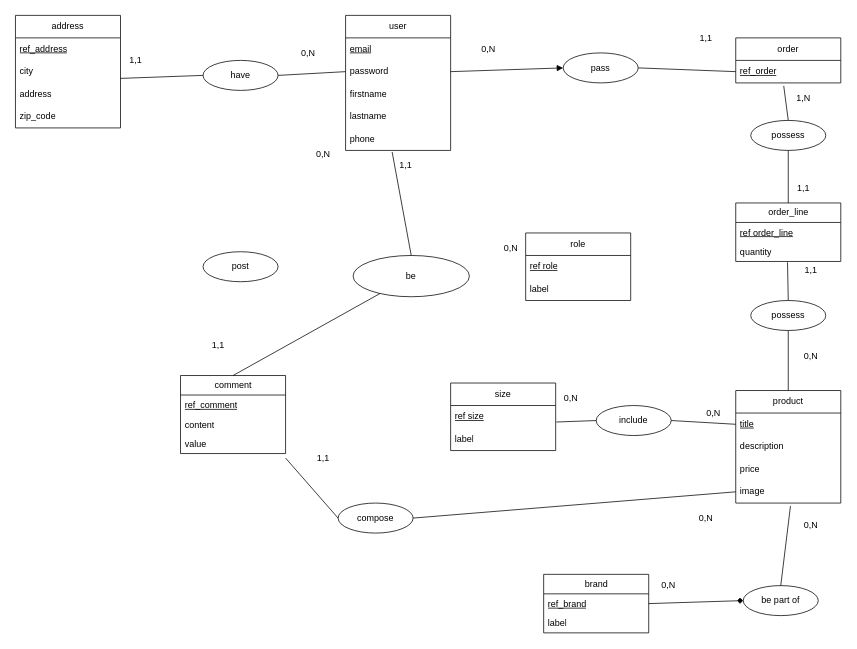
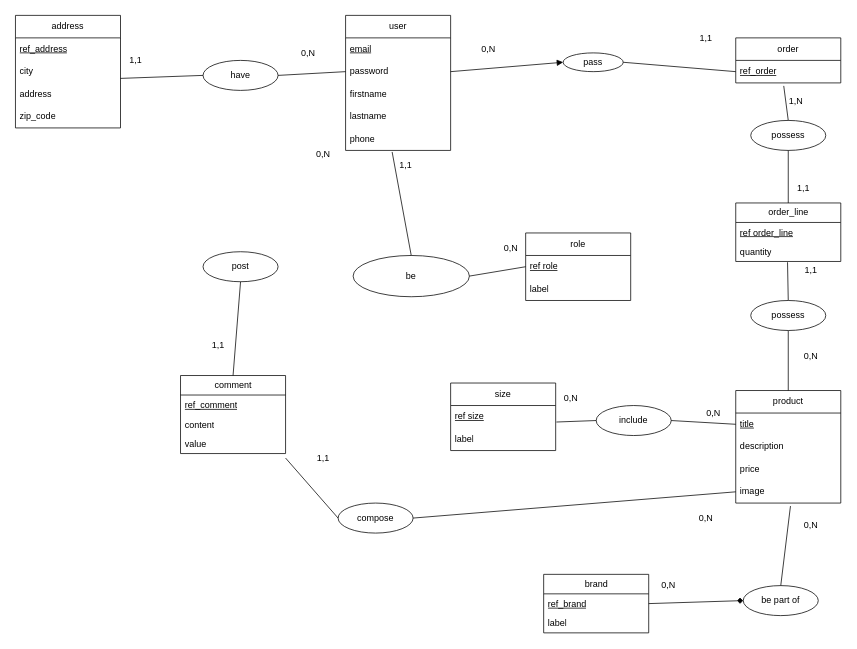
(600, 68) -> (593, 62)
(803, 98) -> (795, 102)
none -> (496, 272)
(308, 333) -> (237, 328)
